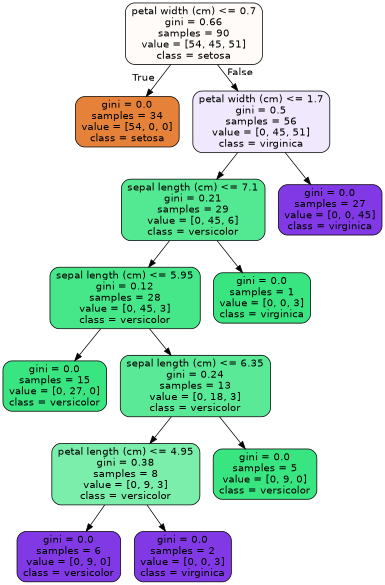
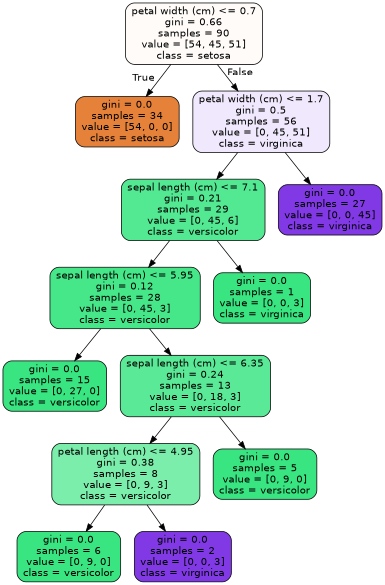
(69, 557) -> (69, 557)
